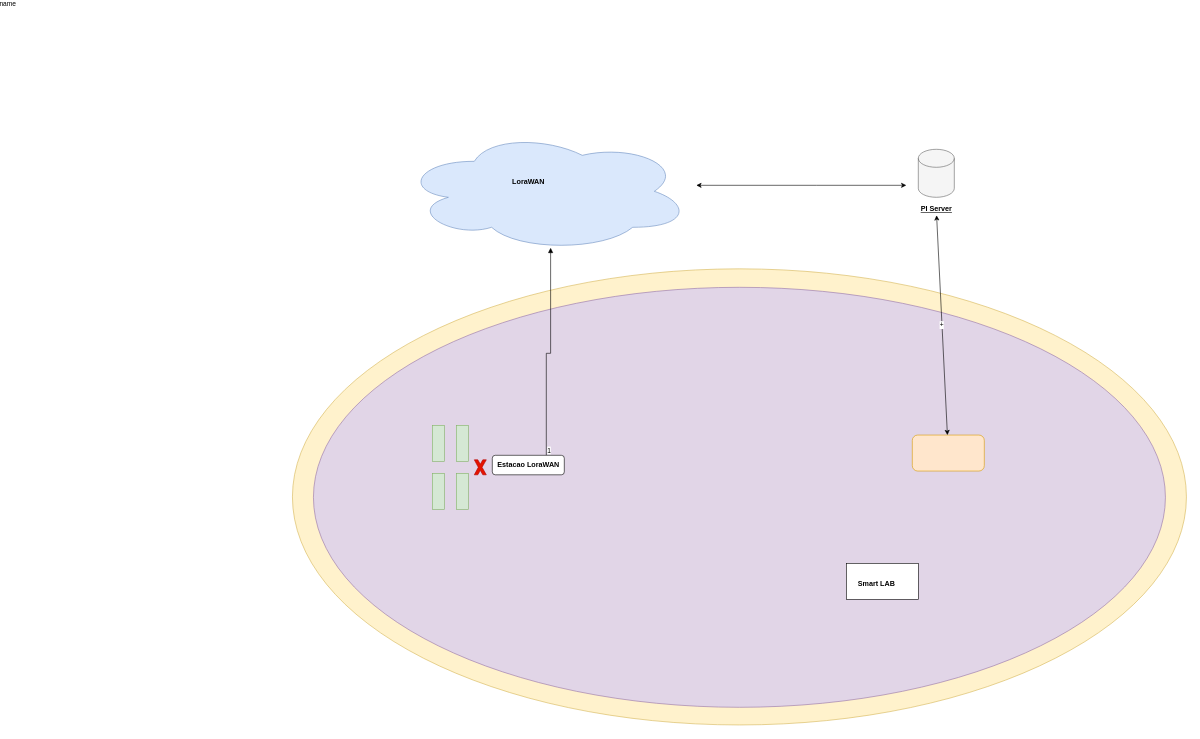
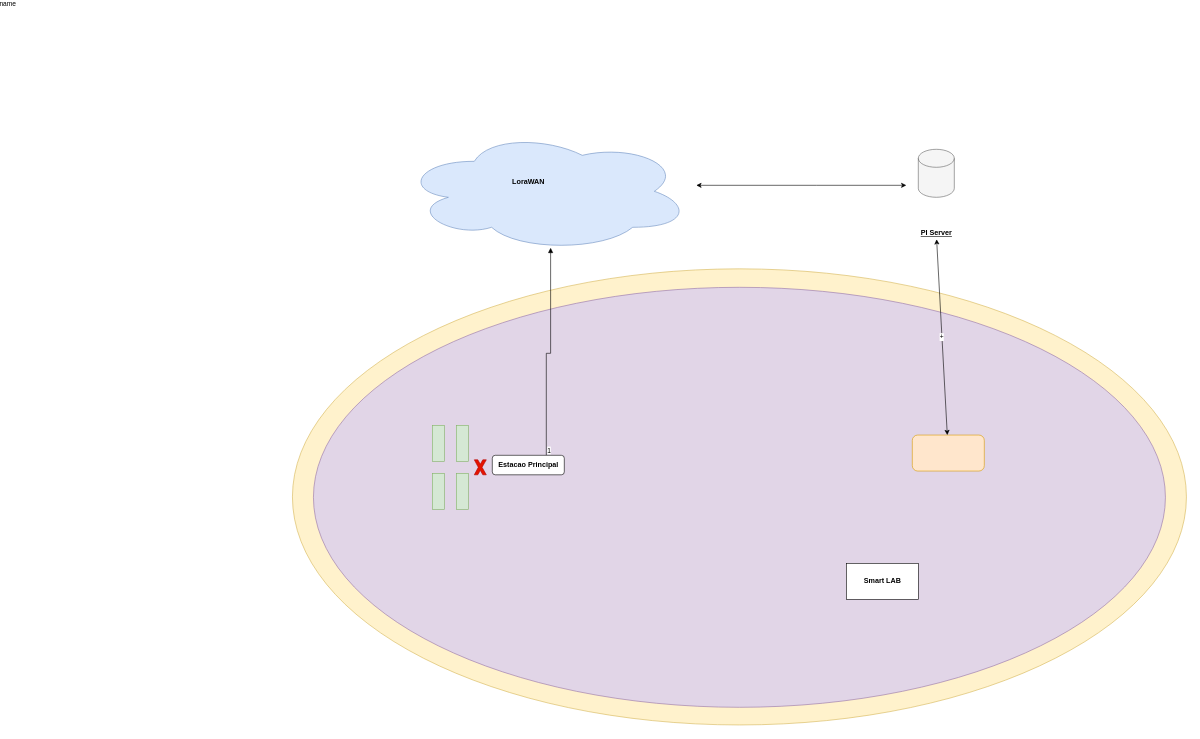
(936, 209) -> (936, 233)
(529, 465) -> (529, 465)
(876, 584) -> (882, 581)
